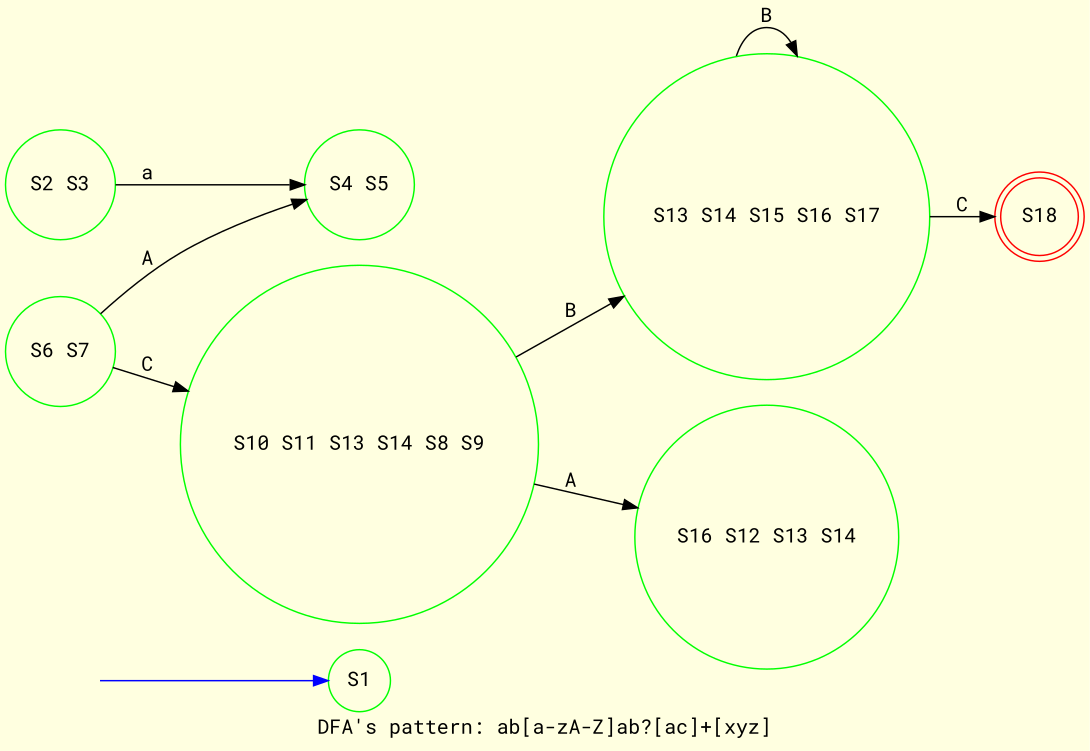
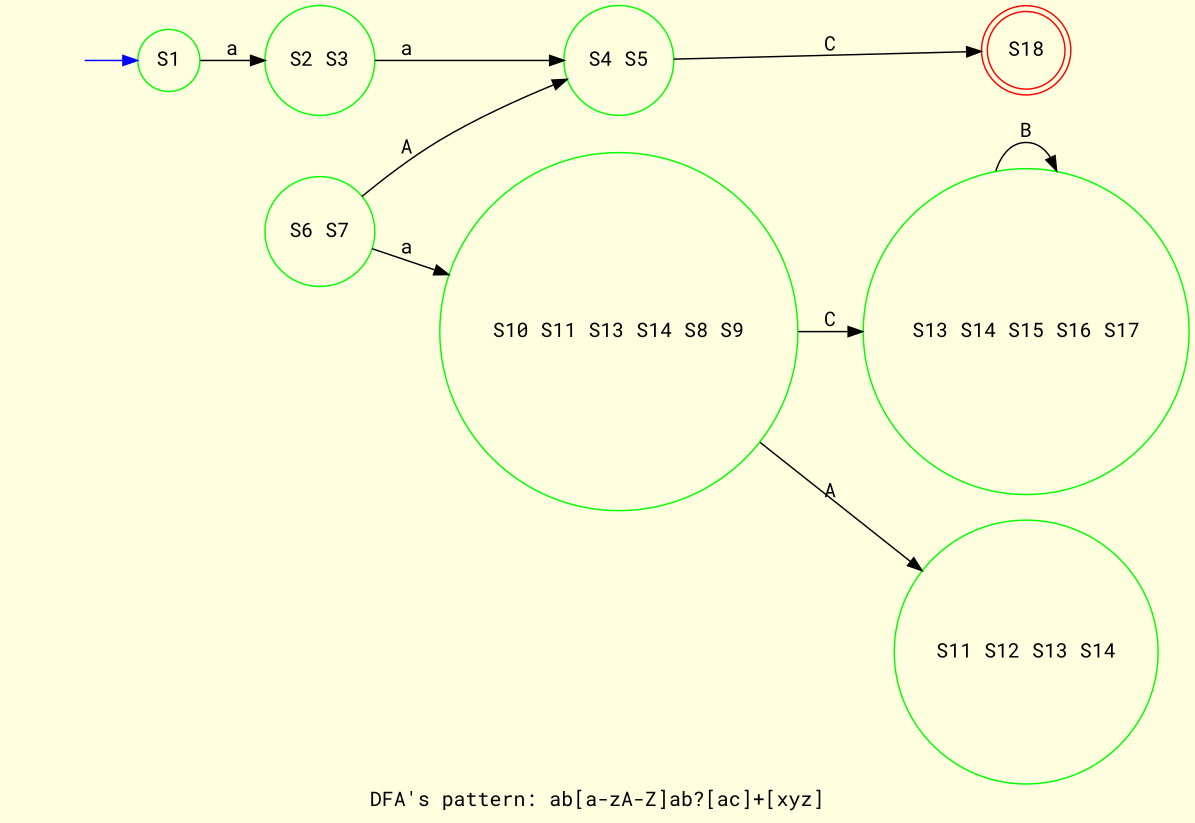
none -> (225, 60)
(955, 217) -> (820, 55)
(571, 312) -> (831, 321)
(148, 365) -> (407, 248)
(767, 537) -> (1026, 652)
